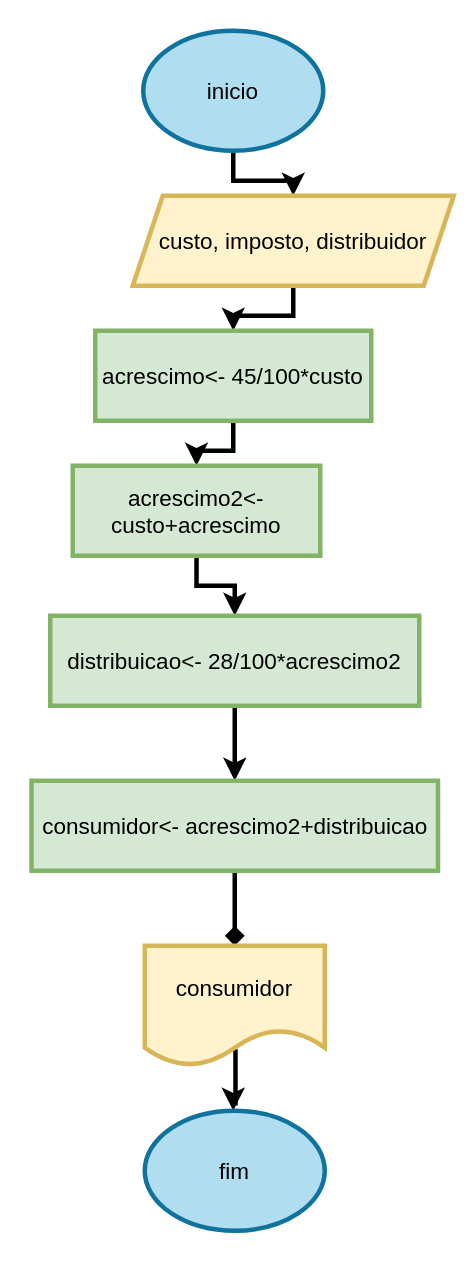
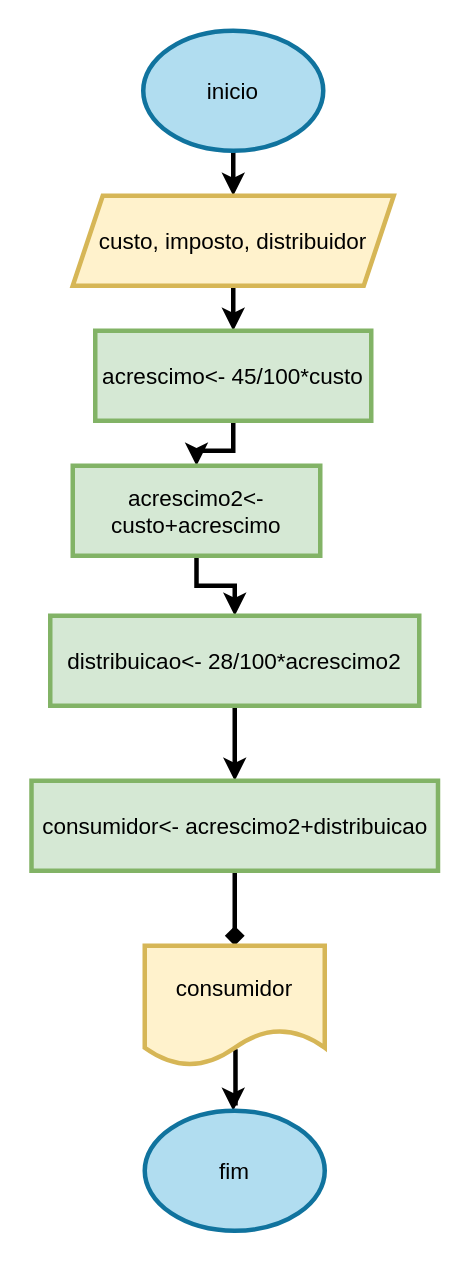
(293, 241) -> (233, 241)
